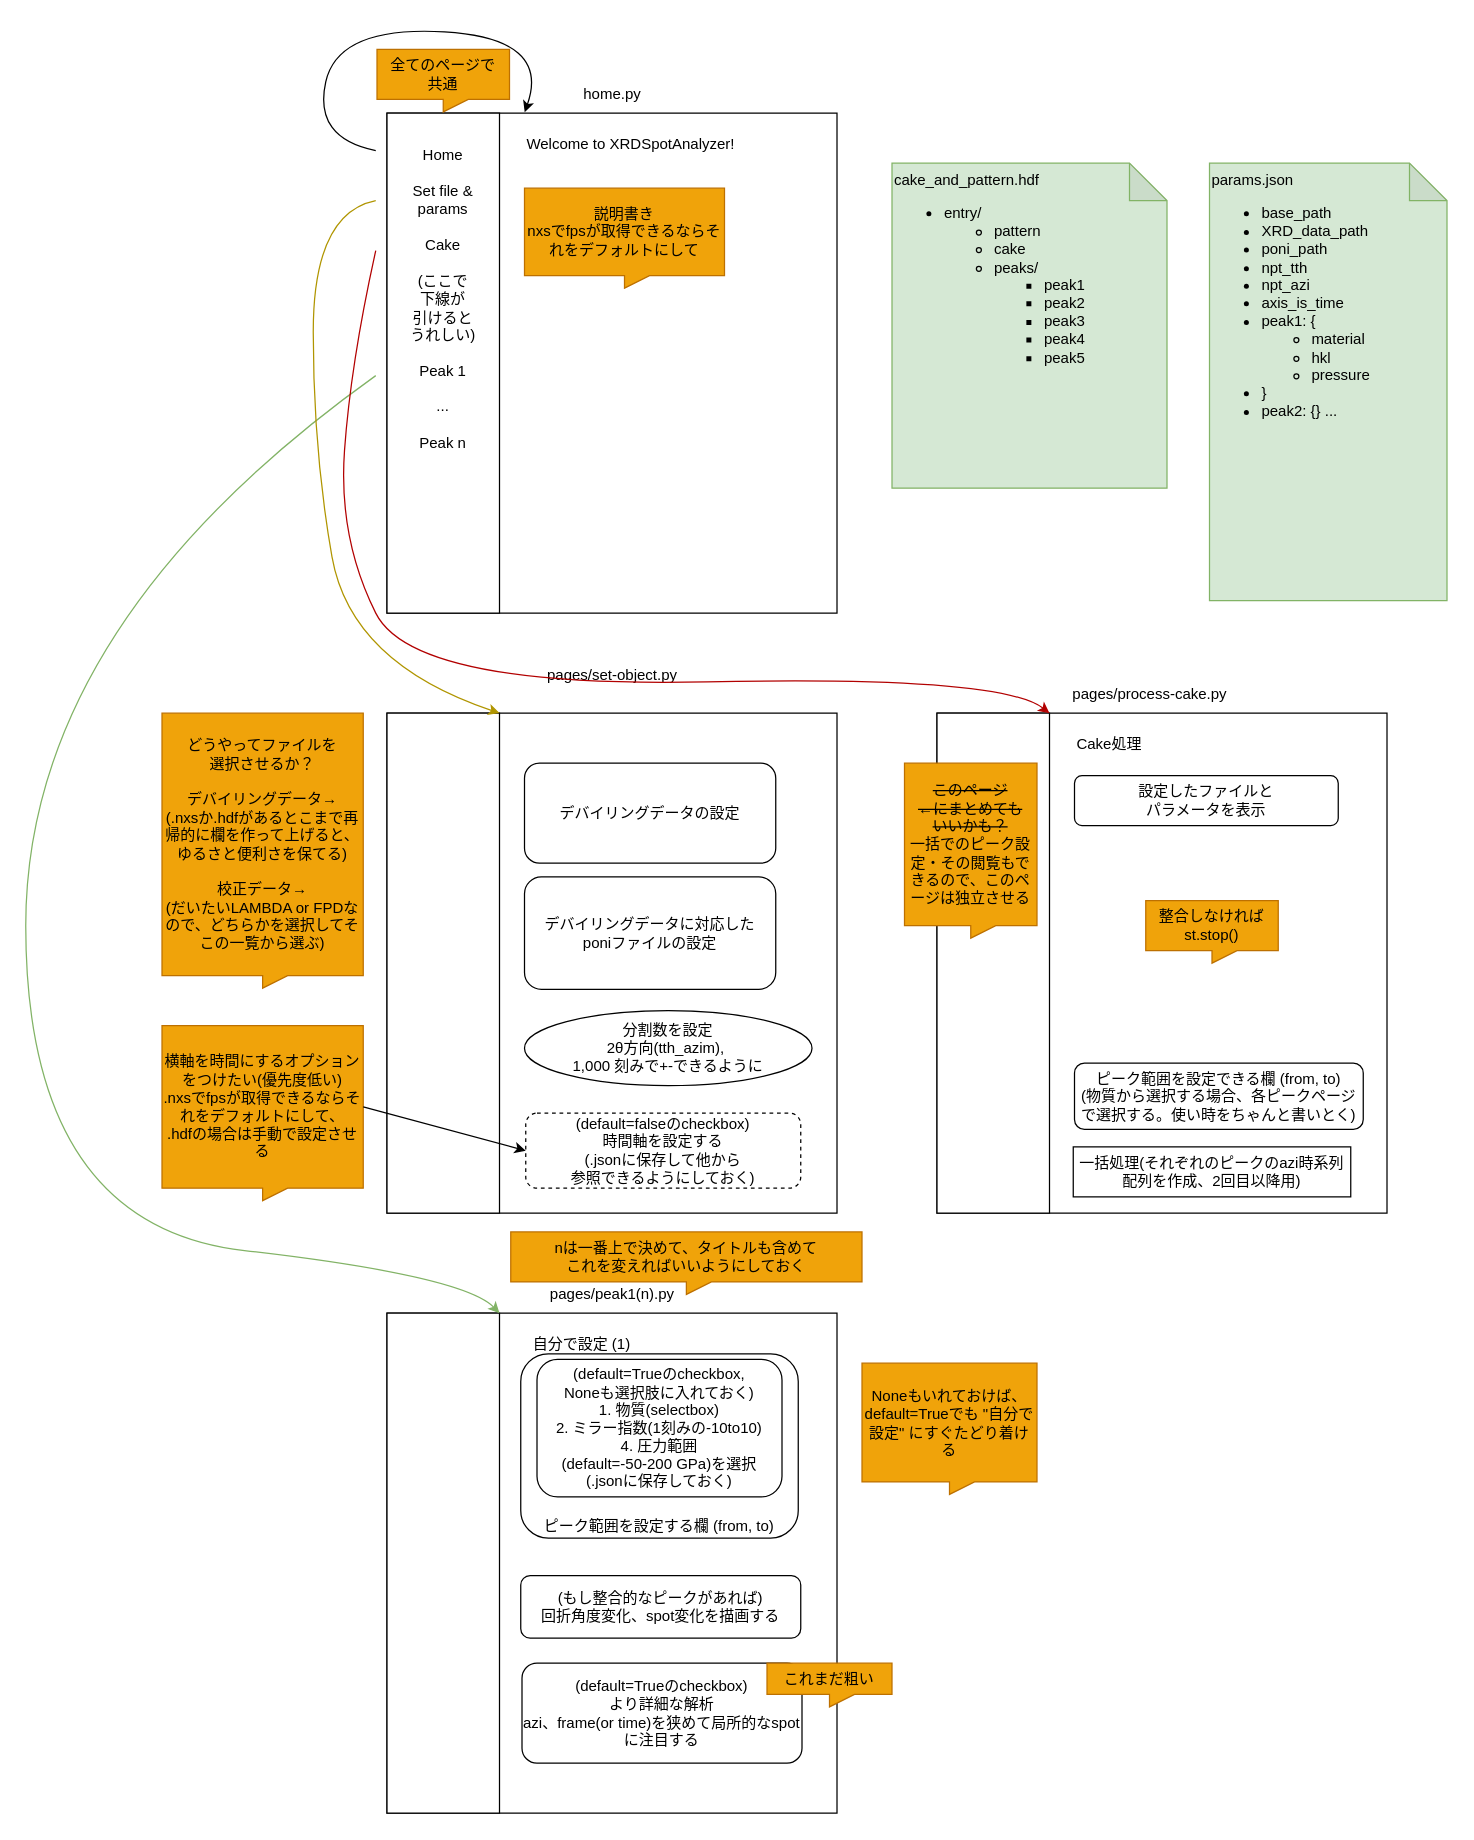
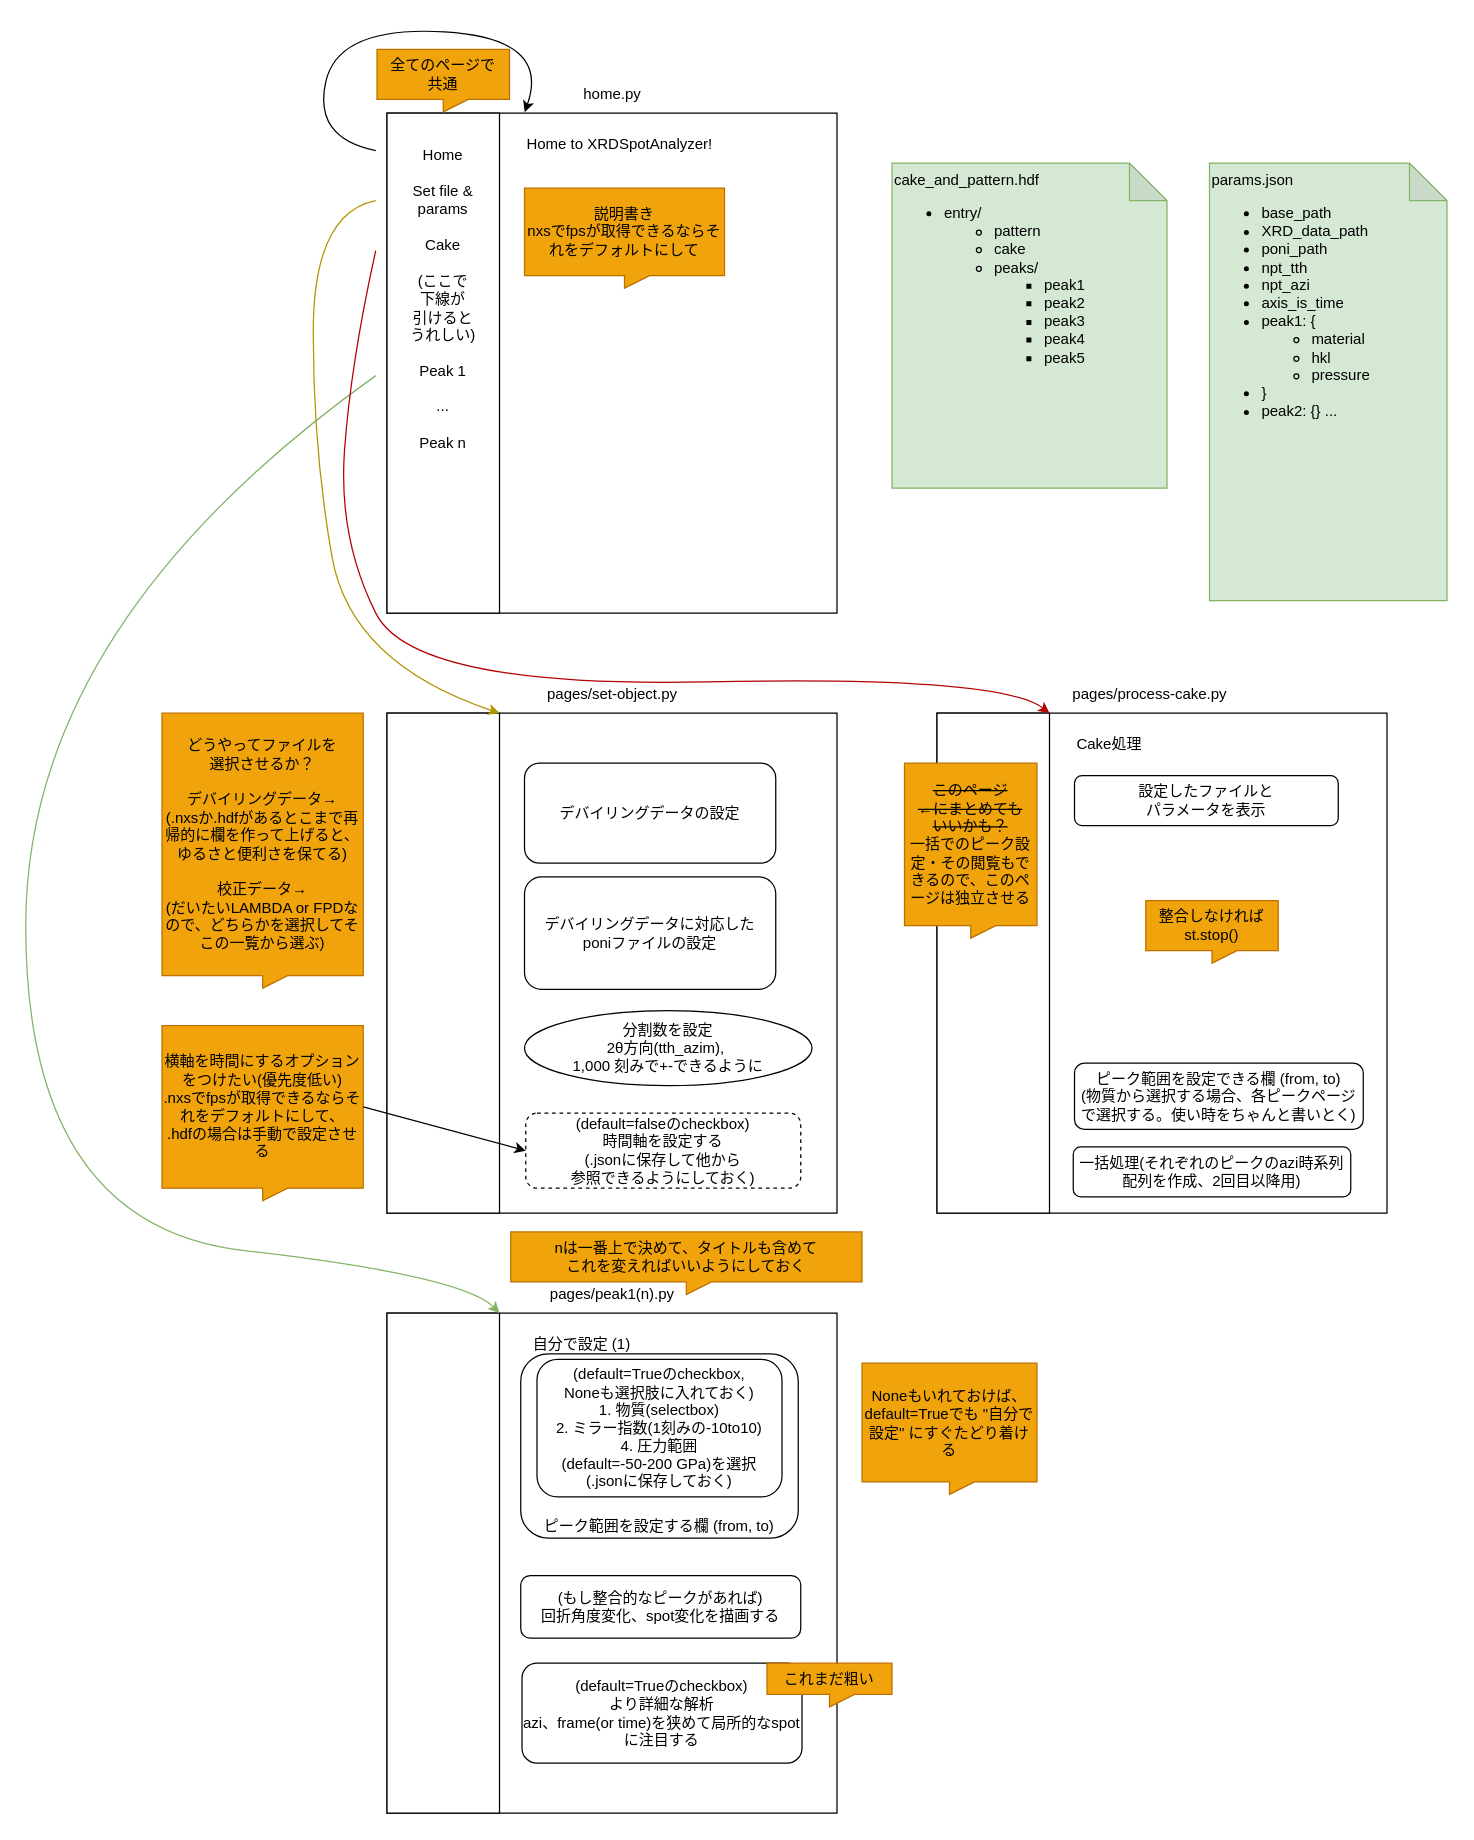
(631, 144) -> (620, 144)
(612, 676) -> (612, 694)
(1212, 1172) -> (1212, 1172)
